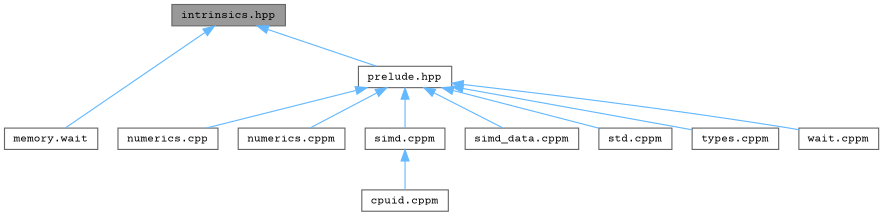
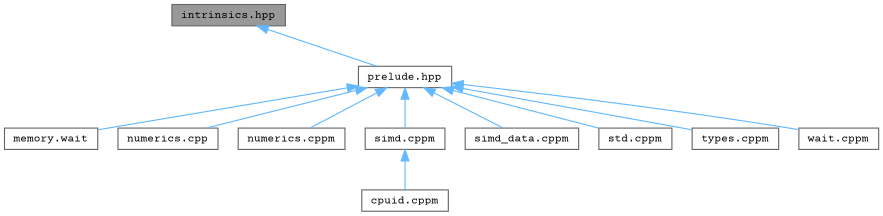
(135, 80) -> (223, 109)
